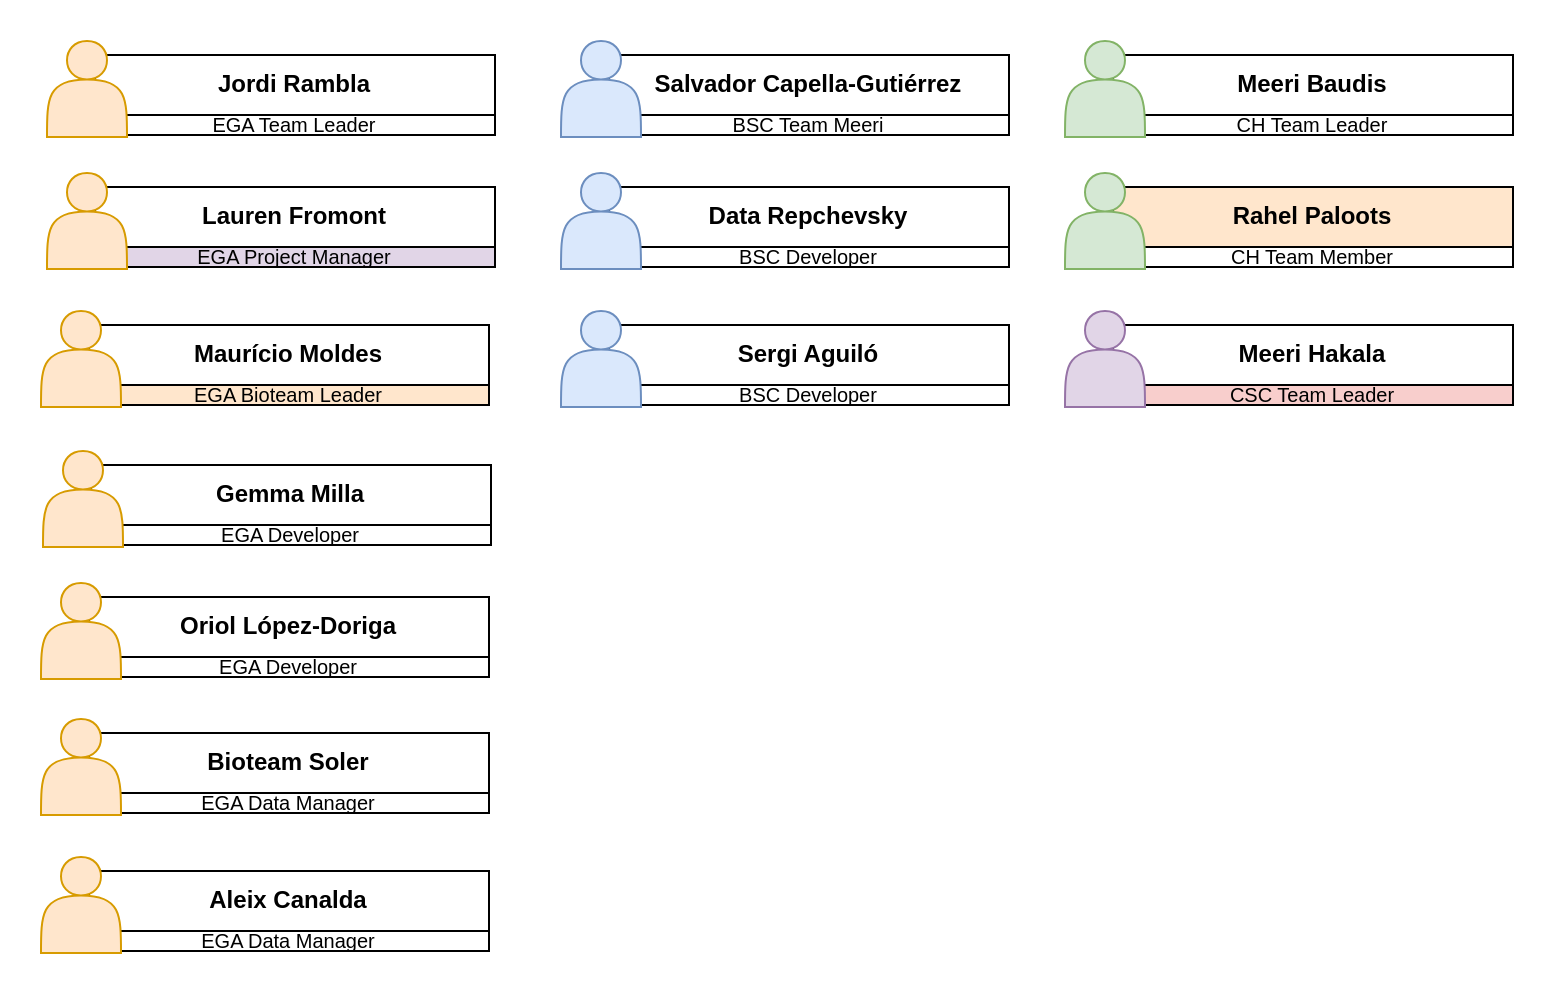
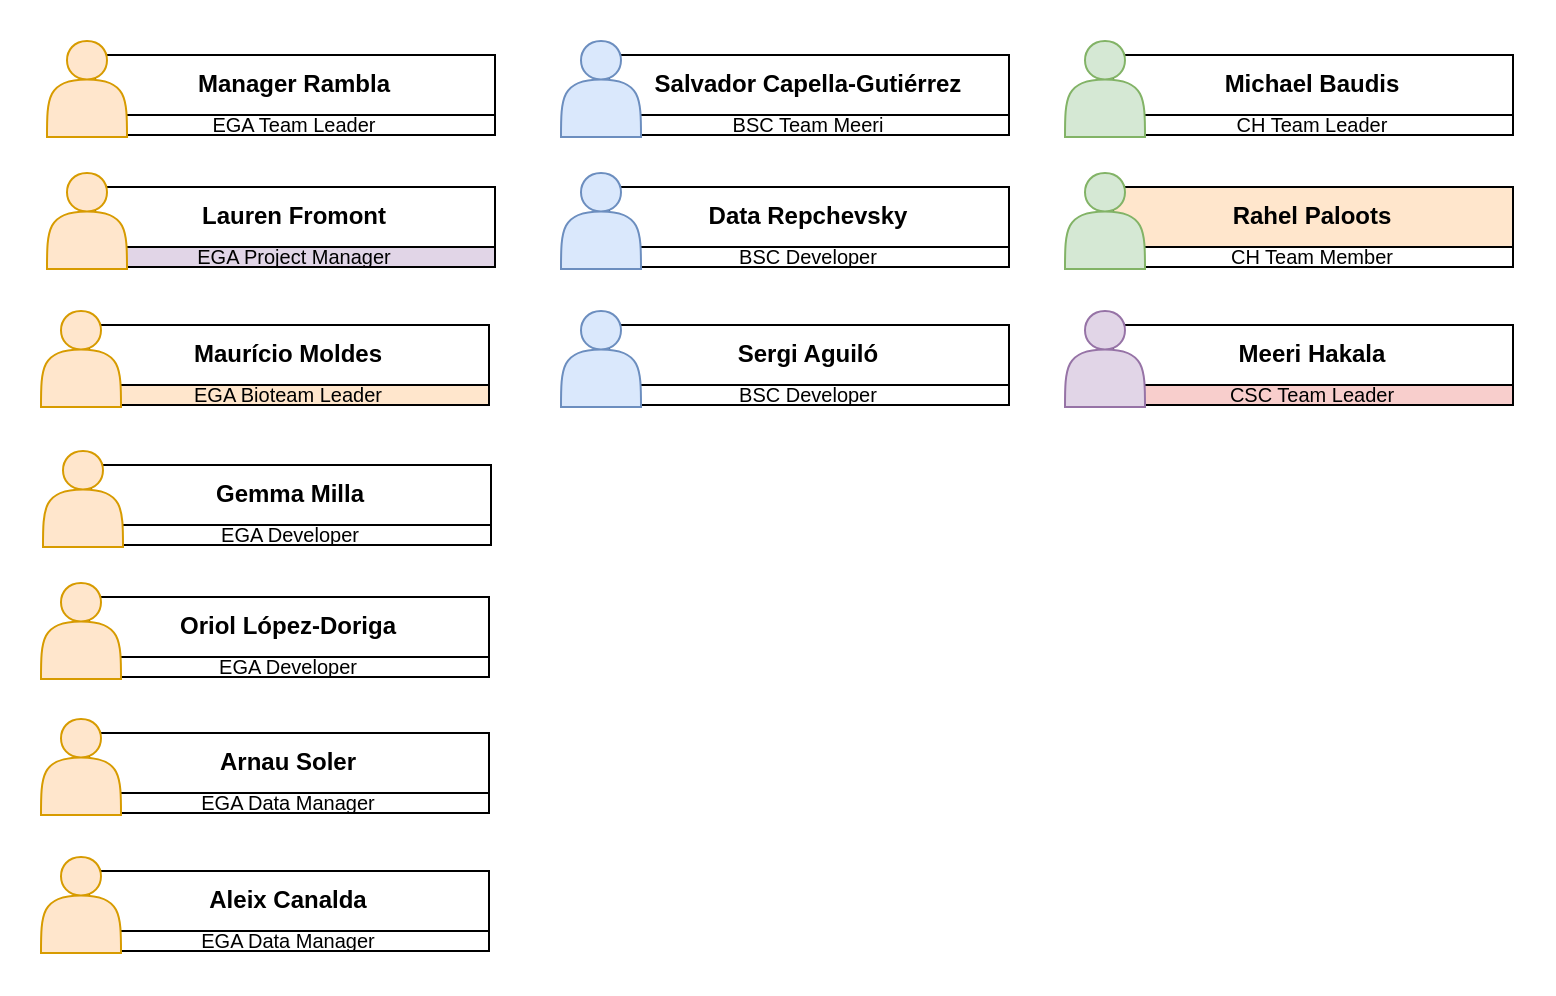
(295, 85) -> (295, 85)
(1313, 85) -> (1313, 85)
(289, 763) -> (289, 763)
